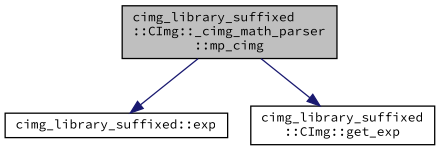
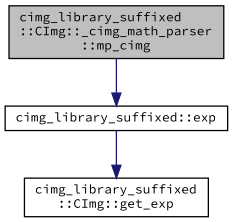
(285, 78) -> (116, 148)
